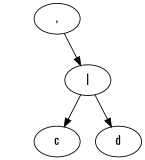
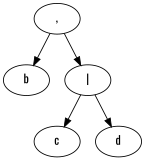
none -> (26, 80)
